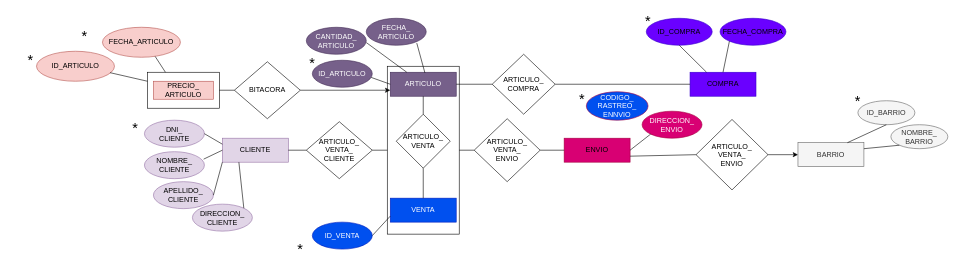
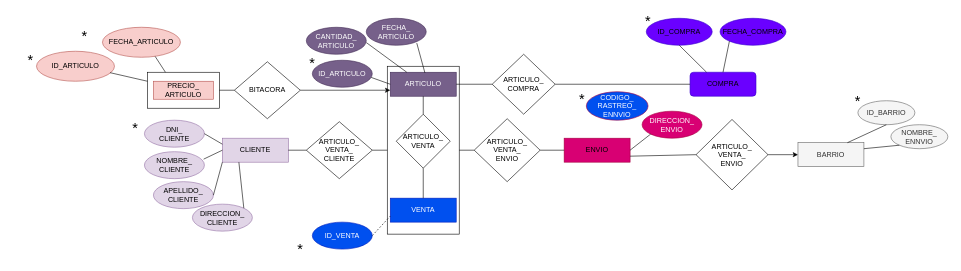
(723, 84) -> (723, 84)
(920, 137) -> (920, 137)
(381, 226) -> (381, 226)
